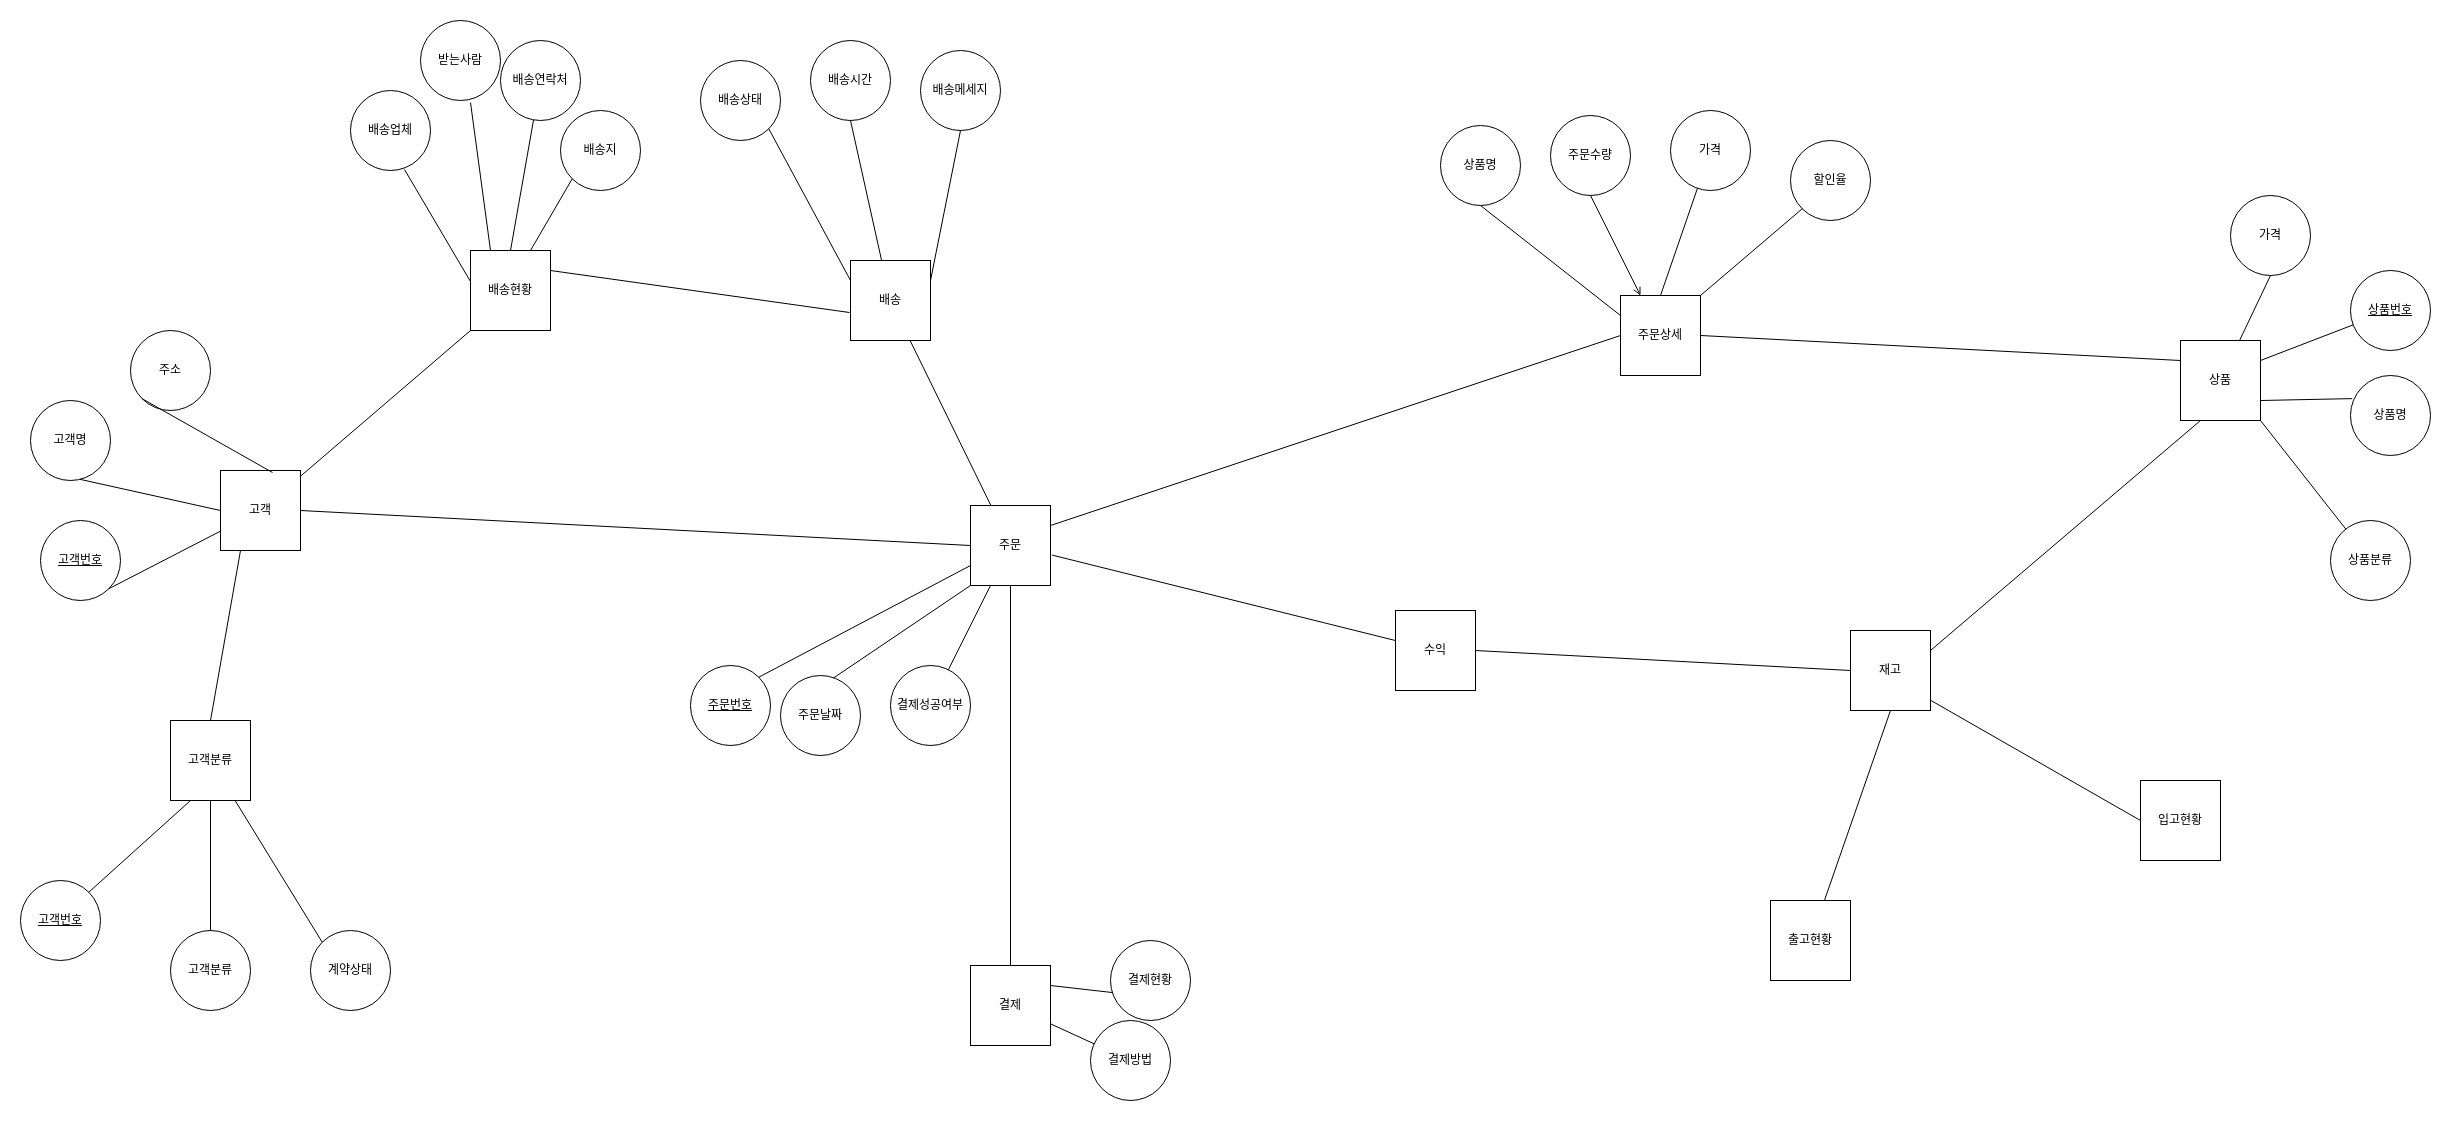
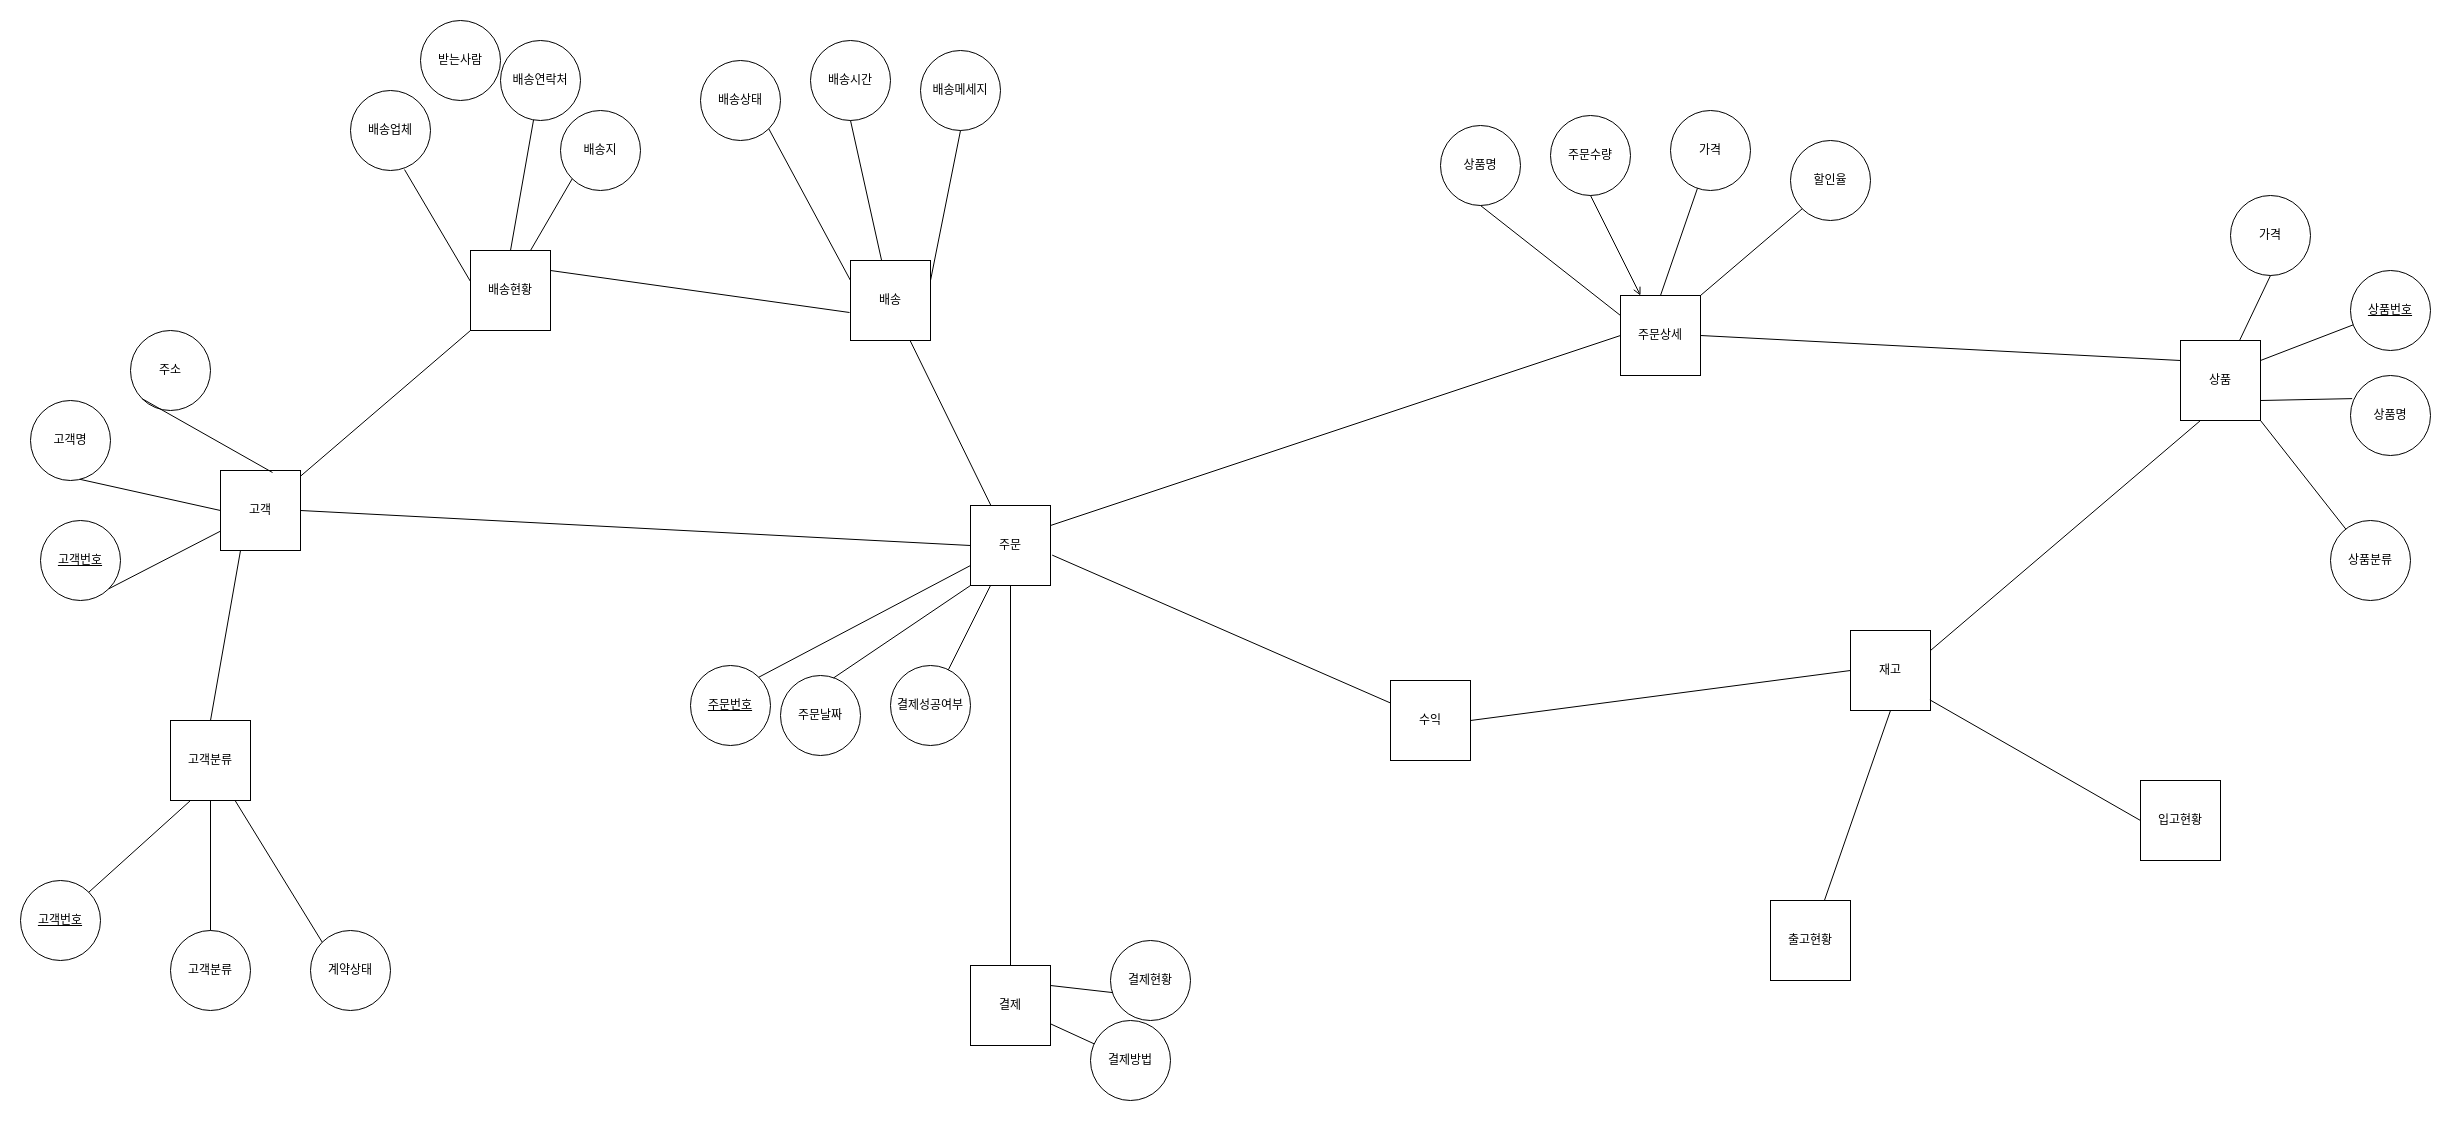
(481, 177) -> none
(1436, 651) -> (1431, 721)
